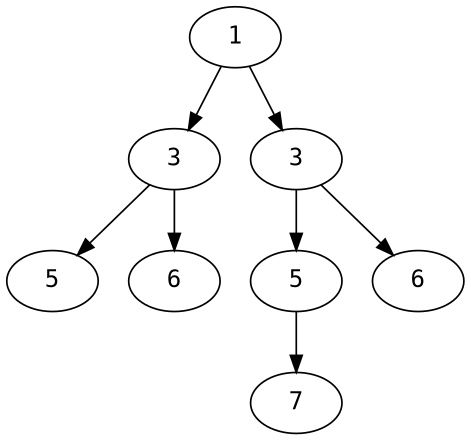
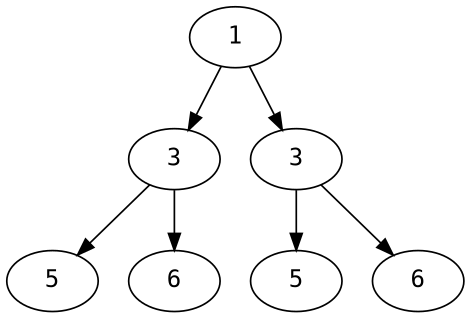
(296, 403) -> none
